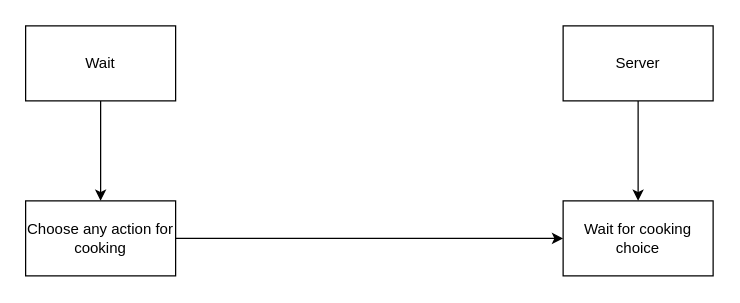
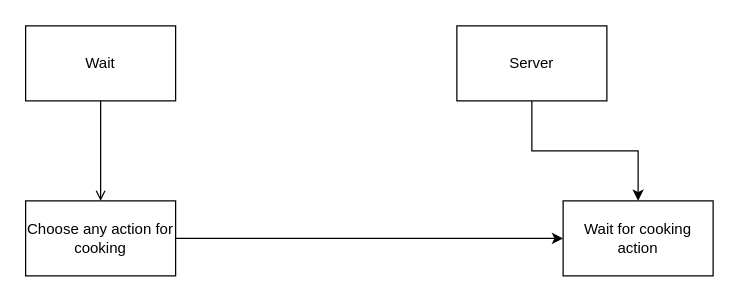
(638, 63) -> (532, 63)
(101, 191) -> (101, 193)
(638, 238) -> (638, 238)
